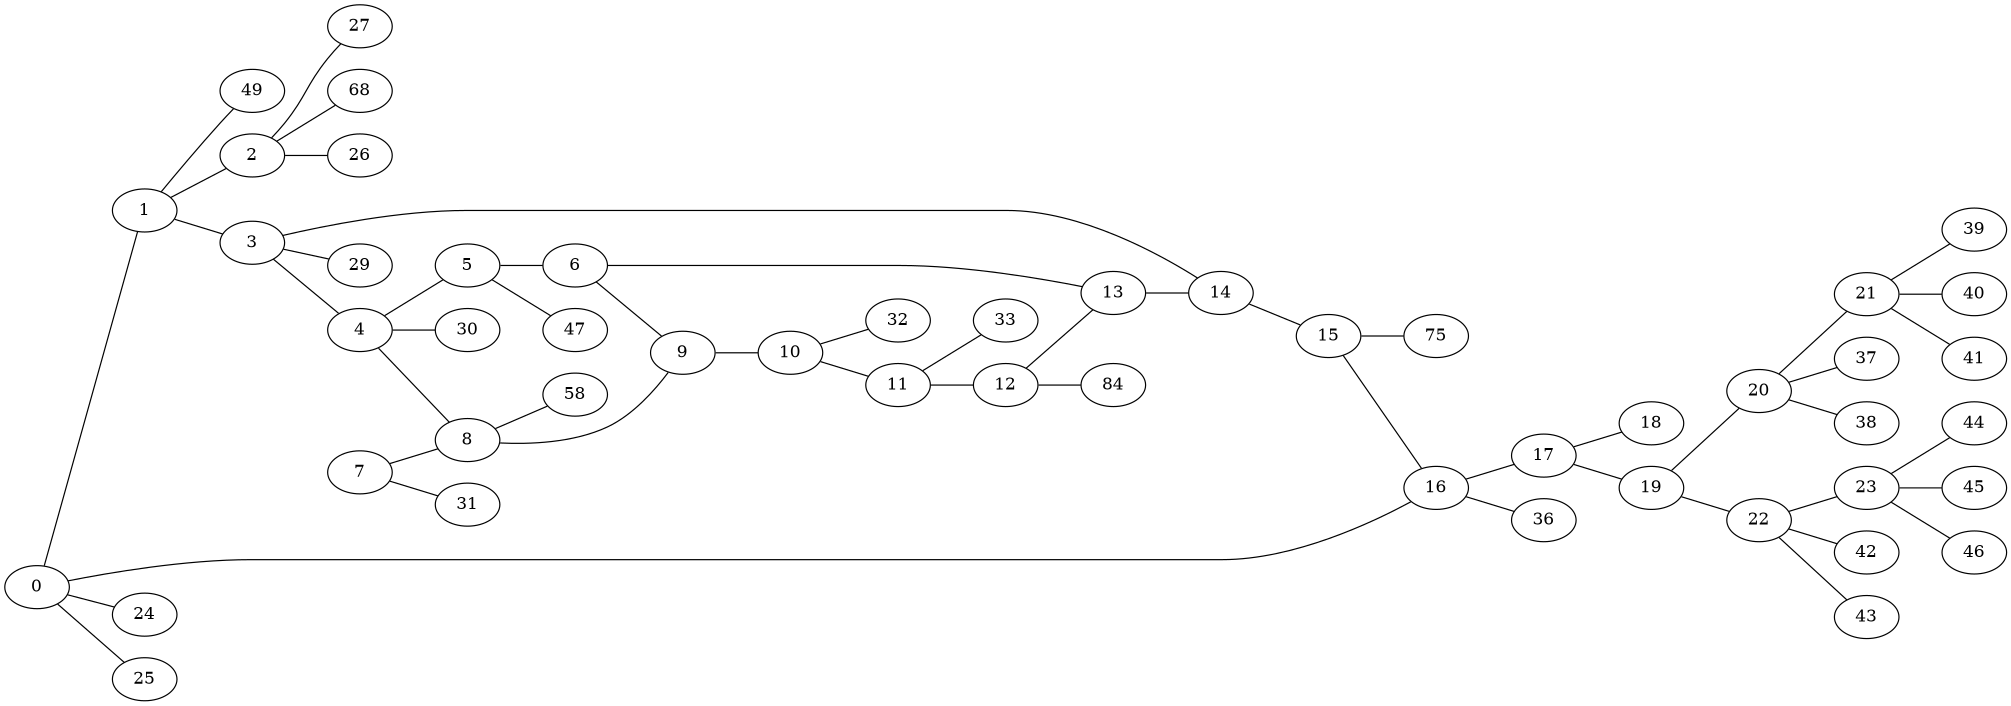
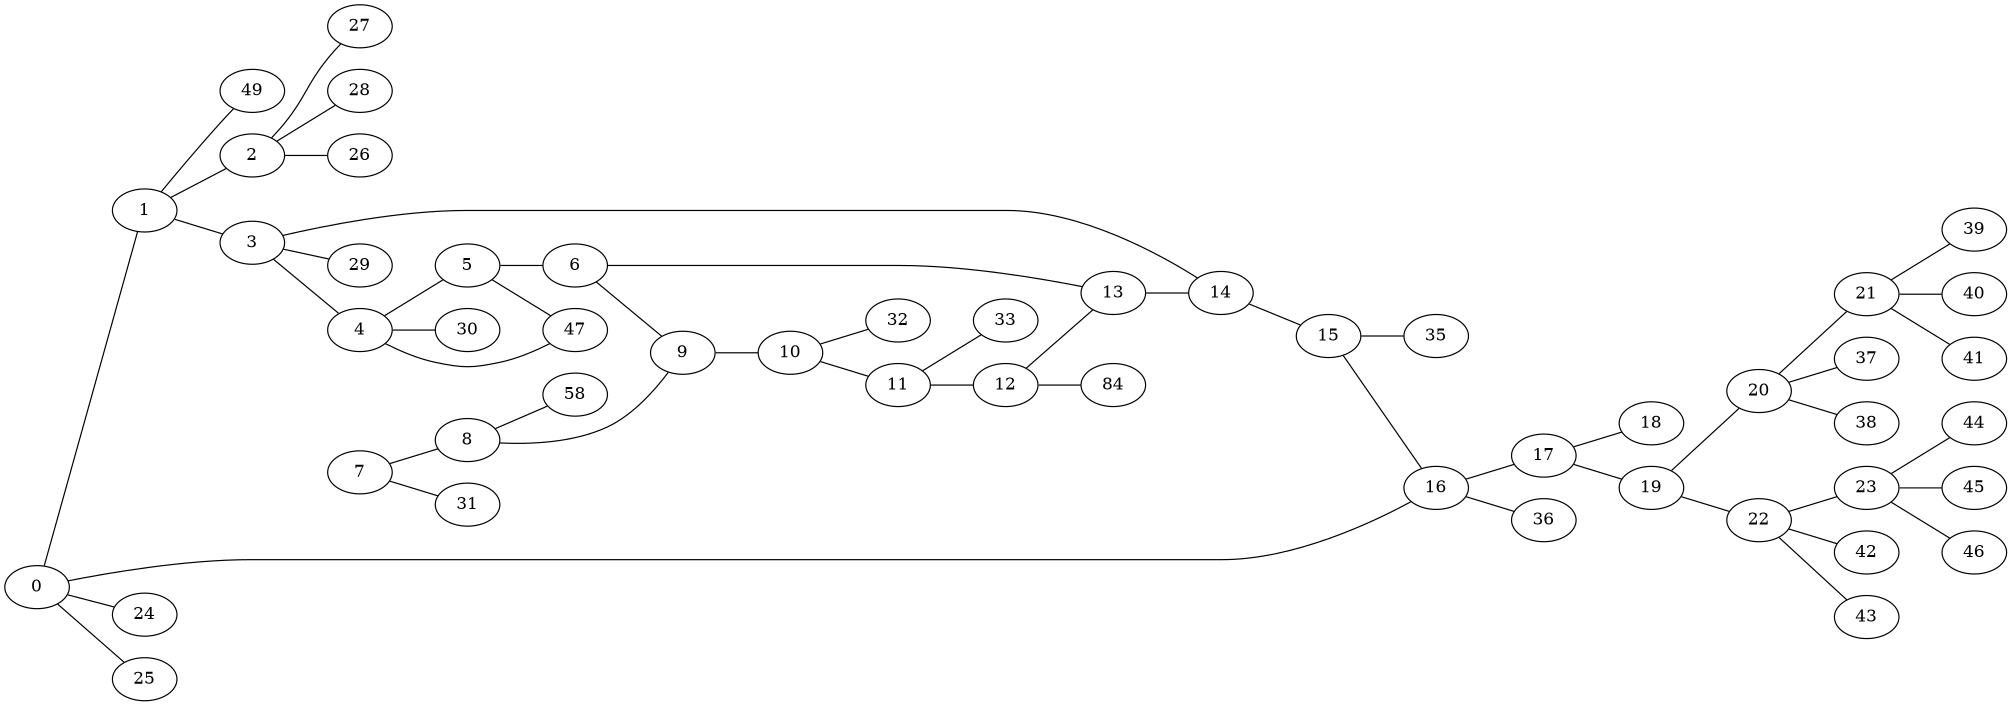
(360, 91) -> (360, 91)
(1436, 336) -> (1436, 336)
(414, 385) -> (468, 367)
